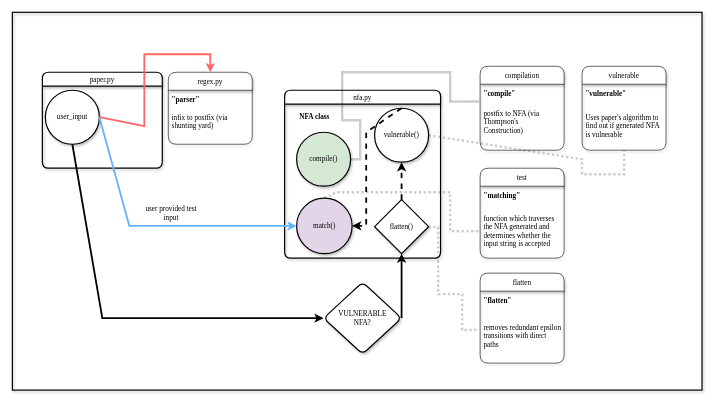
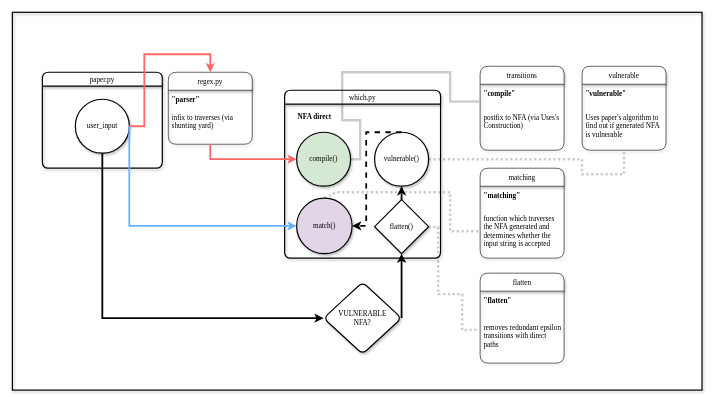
(522, 76) -> (522, 76)
(362, 98) -> (362, 98)
(72, 117) -> (102, 126)
(315, 117) -> (315, 117)
(211, 126) -> (211, 126)
(523, 126) -> (523, 126)
(402, 135) -> (402, 159)
none -> (243, 159)
(522, 178) -> (522, 178)
(171, 213) -> none
